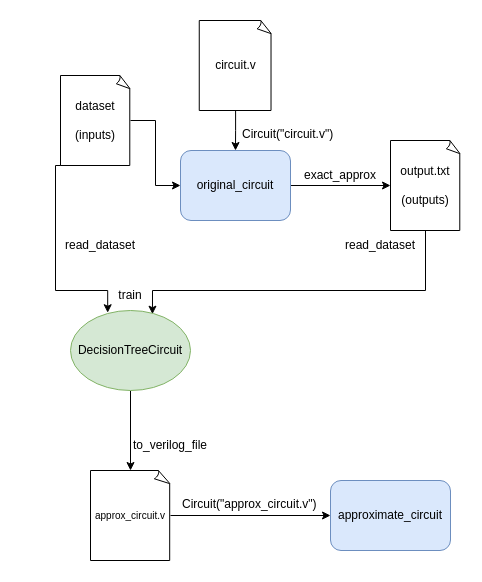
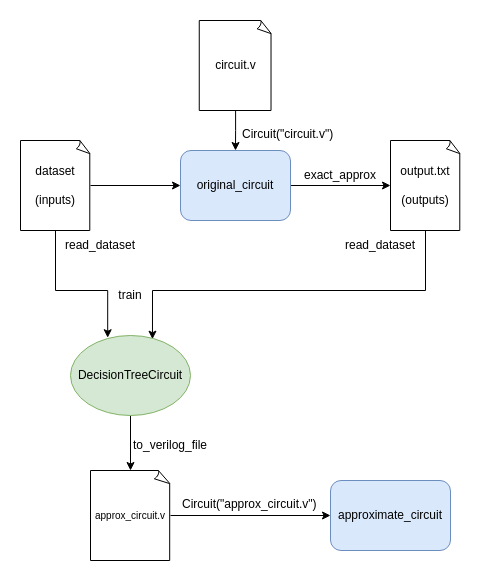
(96, 121) -> (56, 186)
(131, 351) -> (131, 376)
